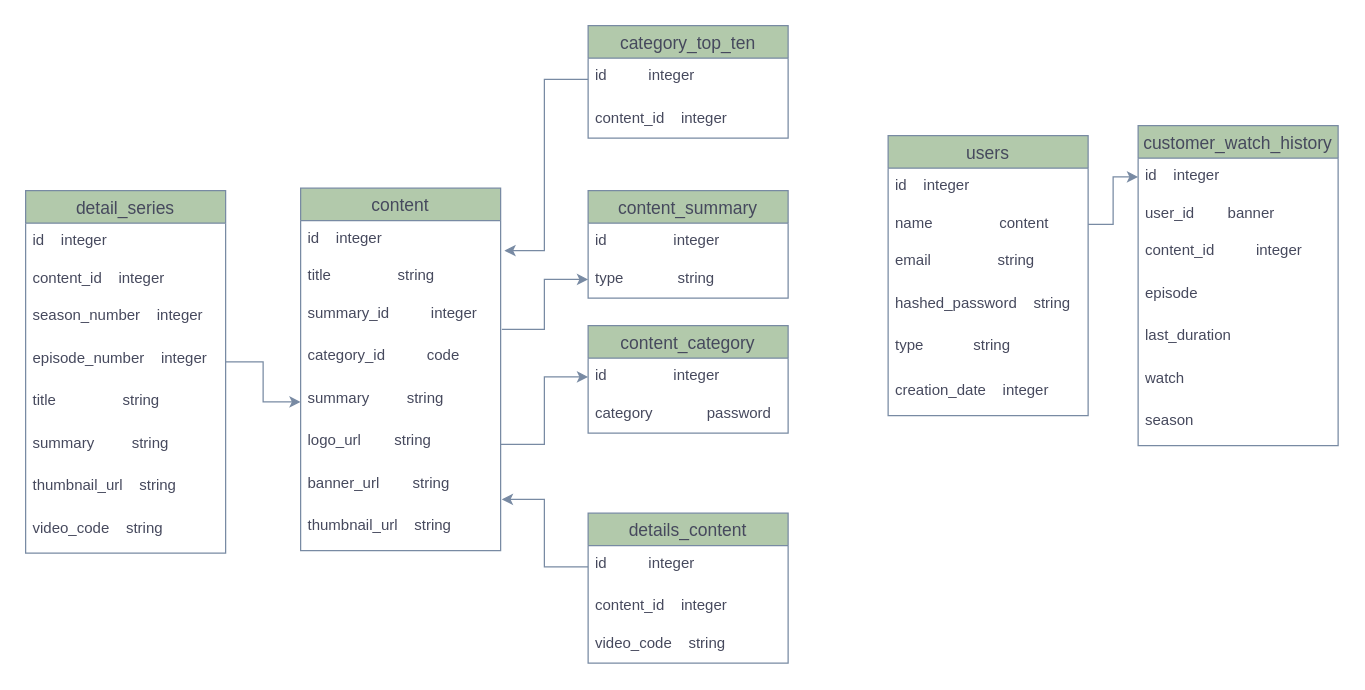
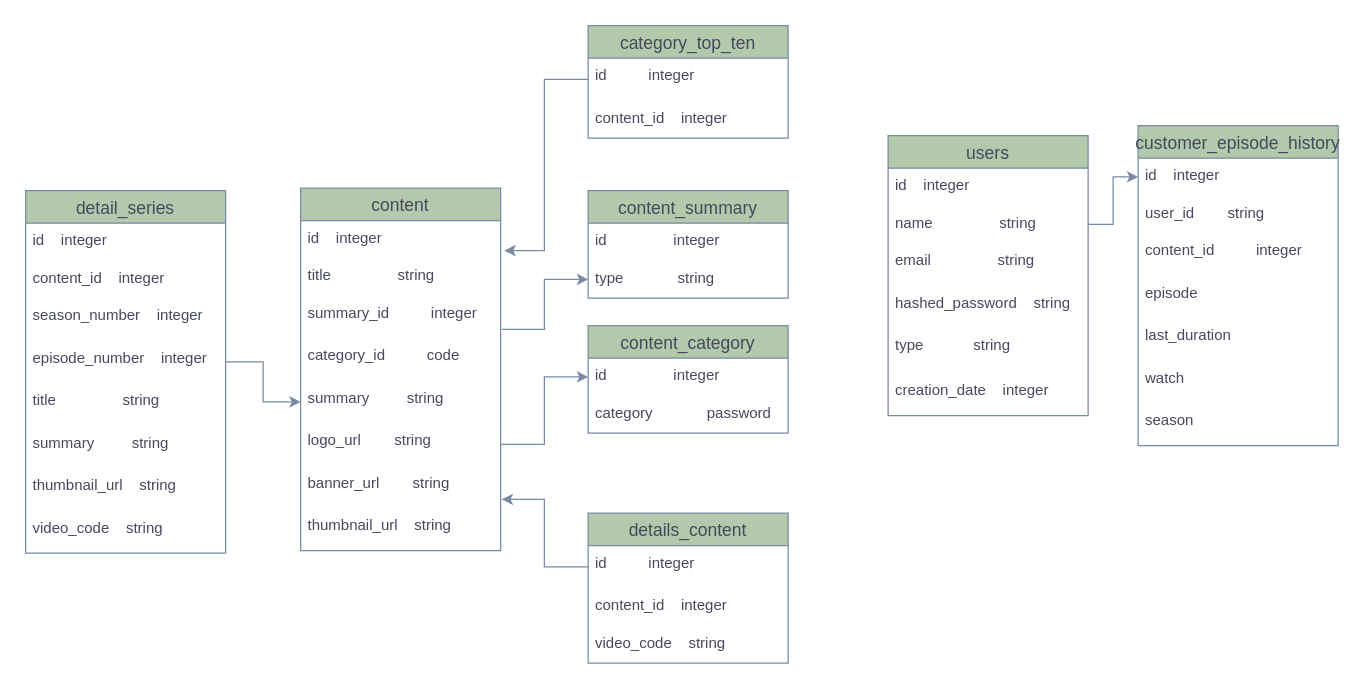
(1238, 143) -> (1238, 143)
(1231, 213) -> (1229, 213)
(993, 223) -> (987, 223)
